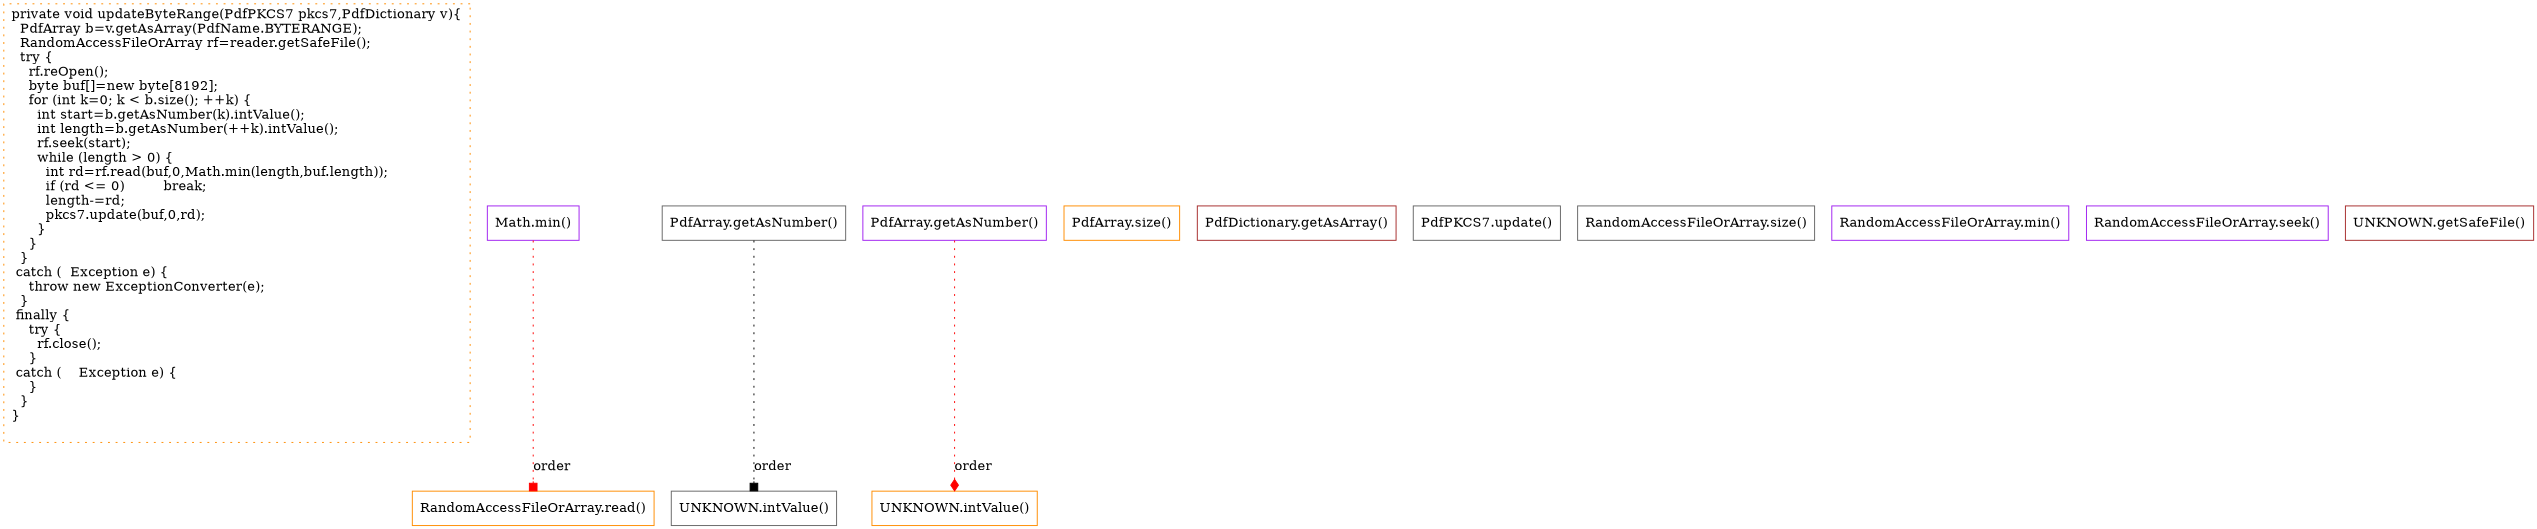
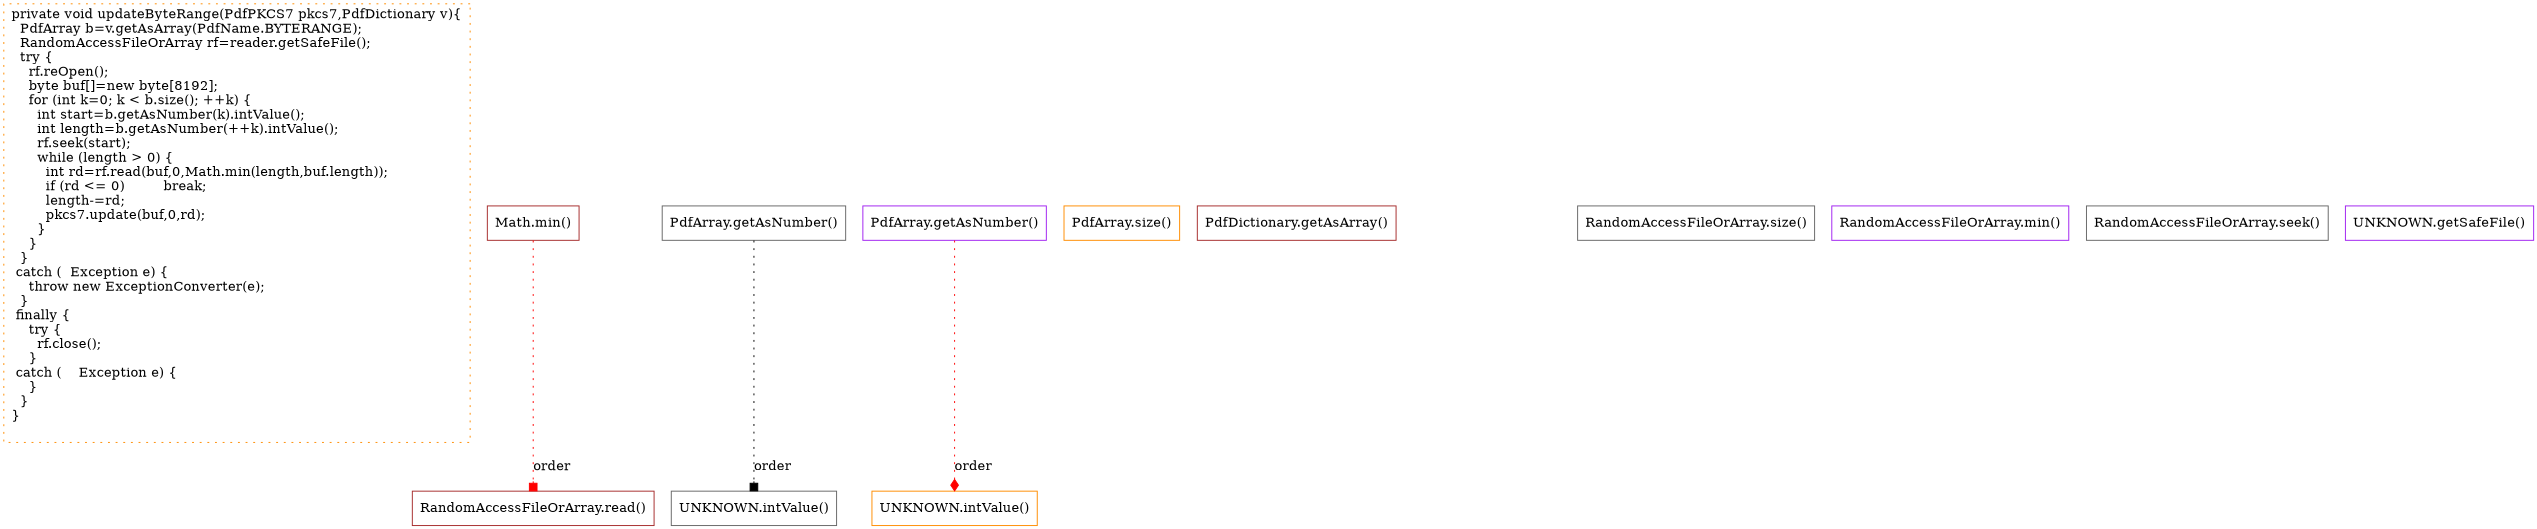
(533, 223) -> (533, 223)
(1487, 223) -> none
(2207, 223) -> (2207, 223)
(2440, 223) -> (2440, 223)
(533, 508) -> (533, 508)
